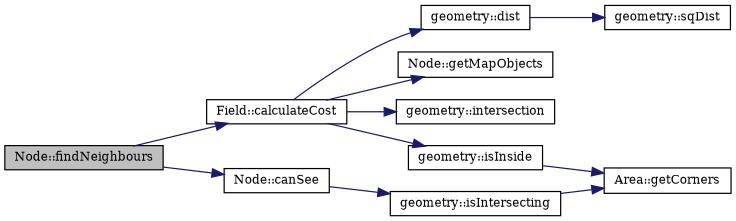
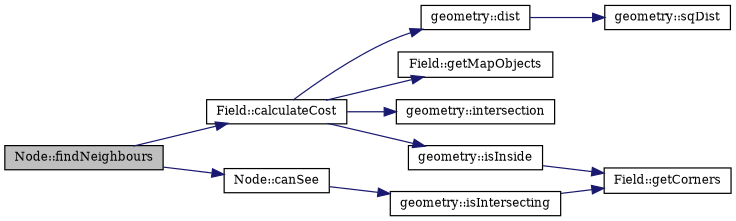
(475, 65) -> (475, 65)
(668, 181) -> (668, 181)
